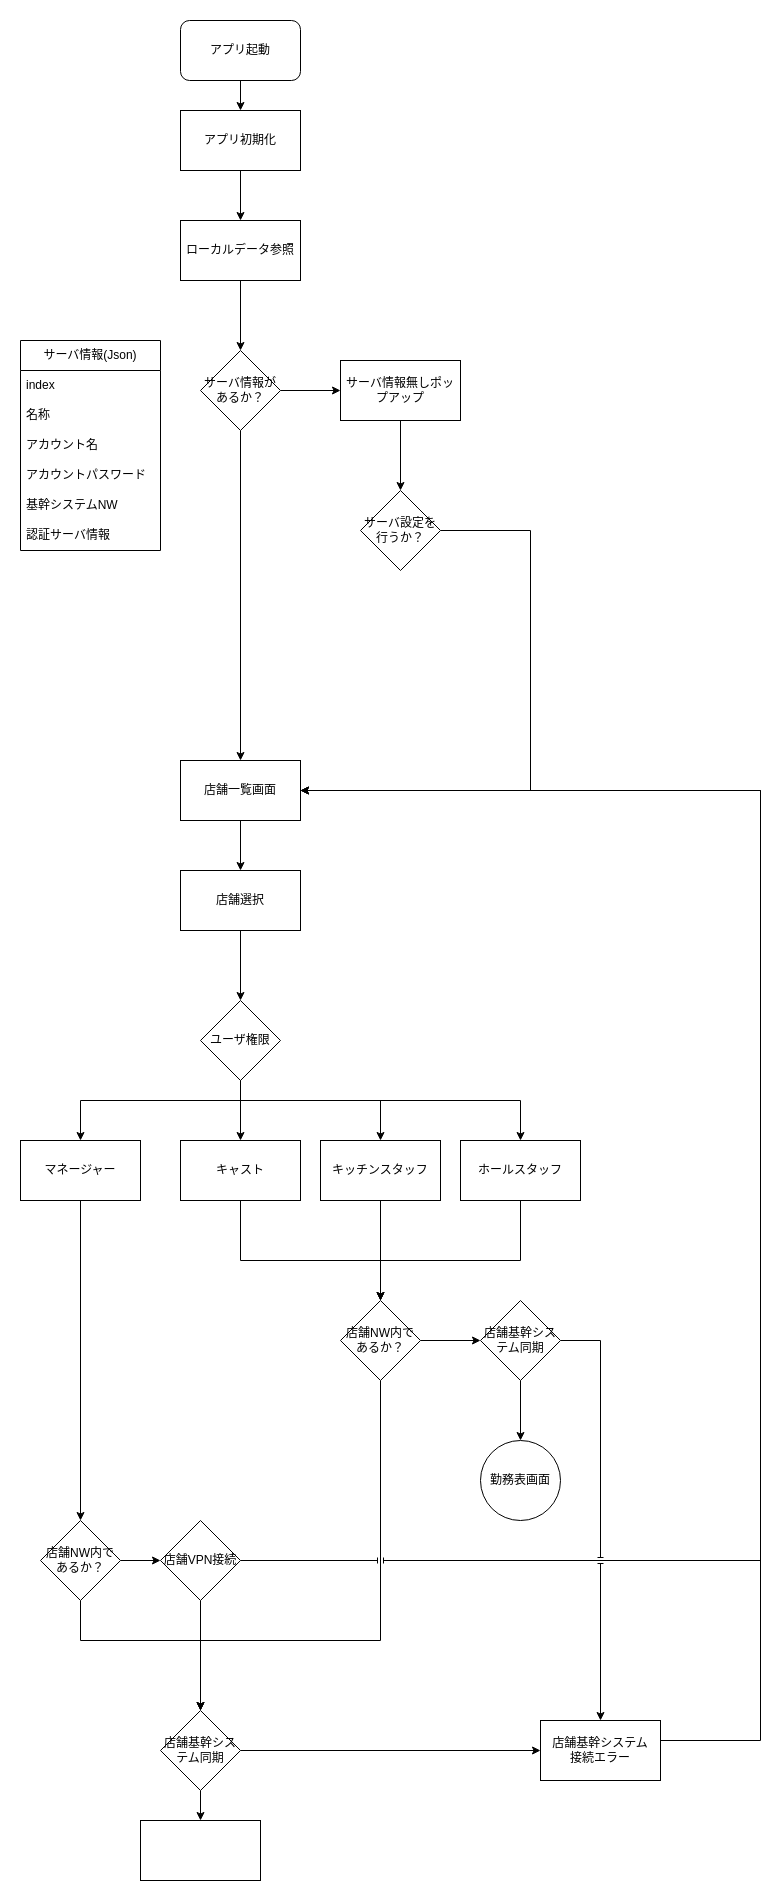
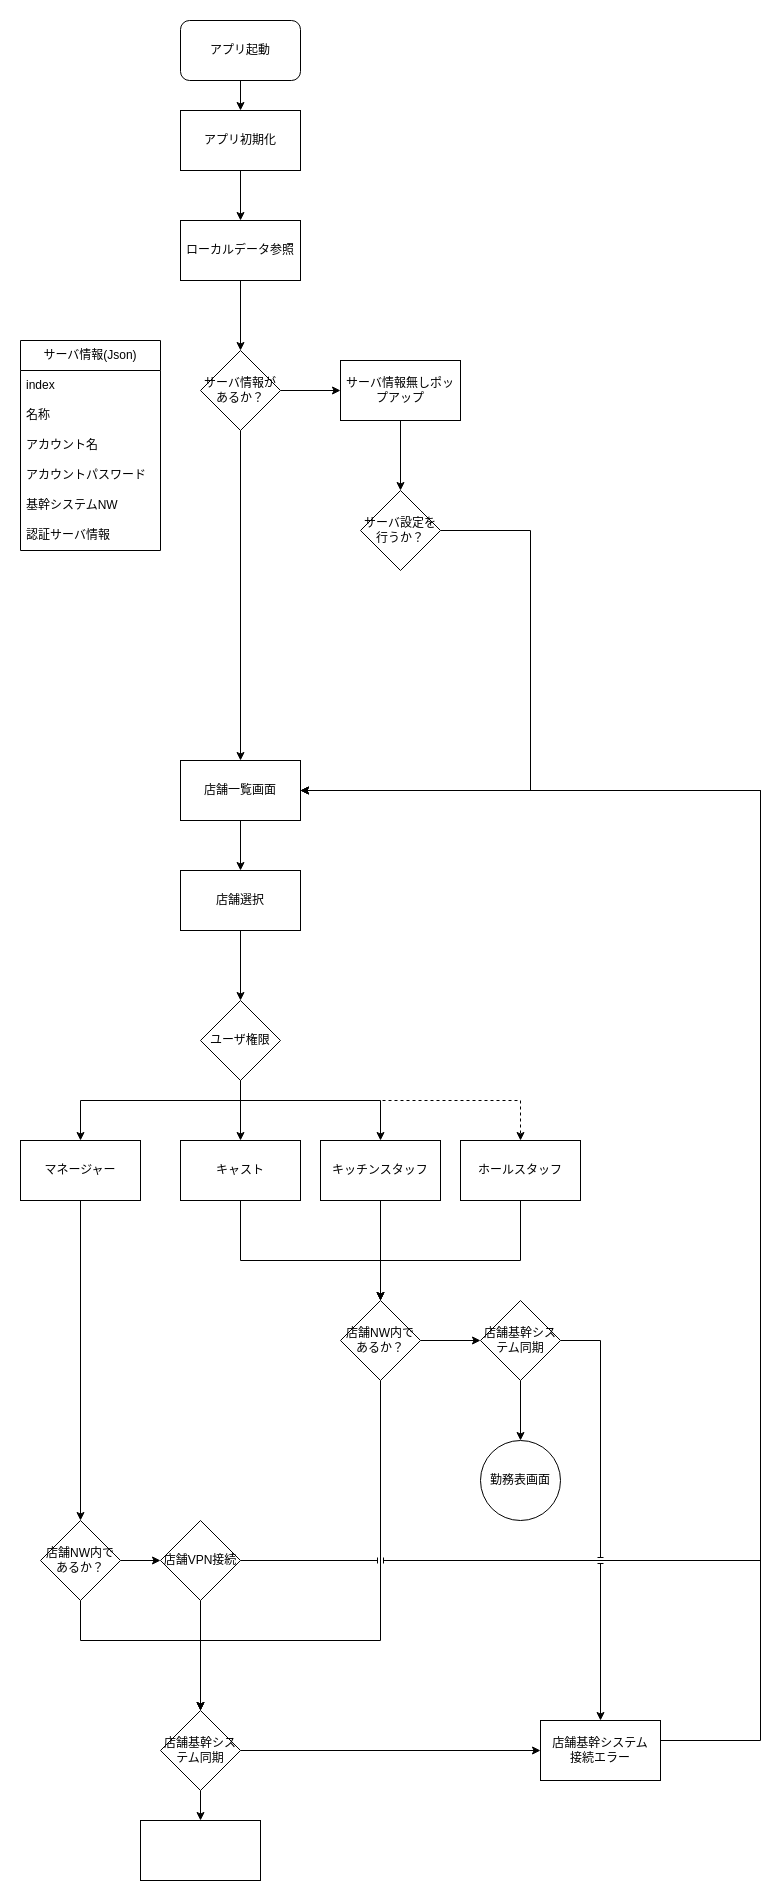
(467, 1101) -> (467, 1101)
